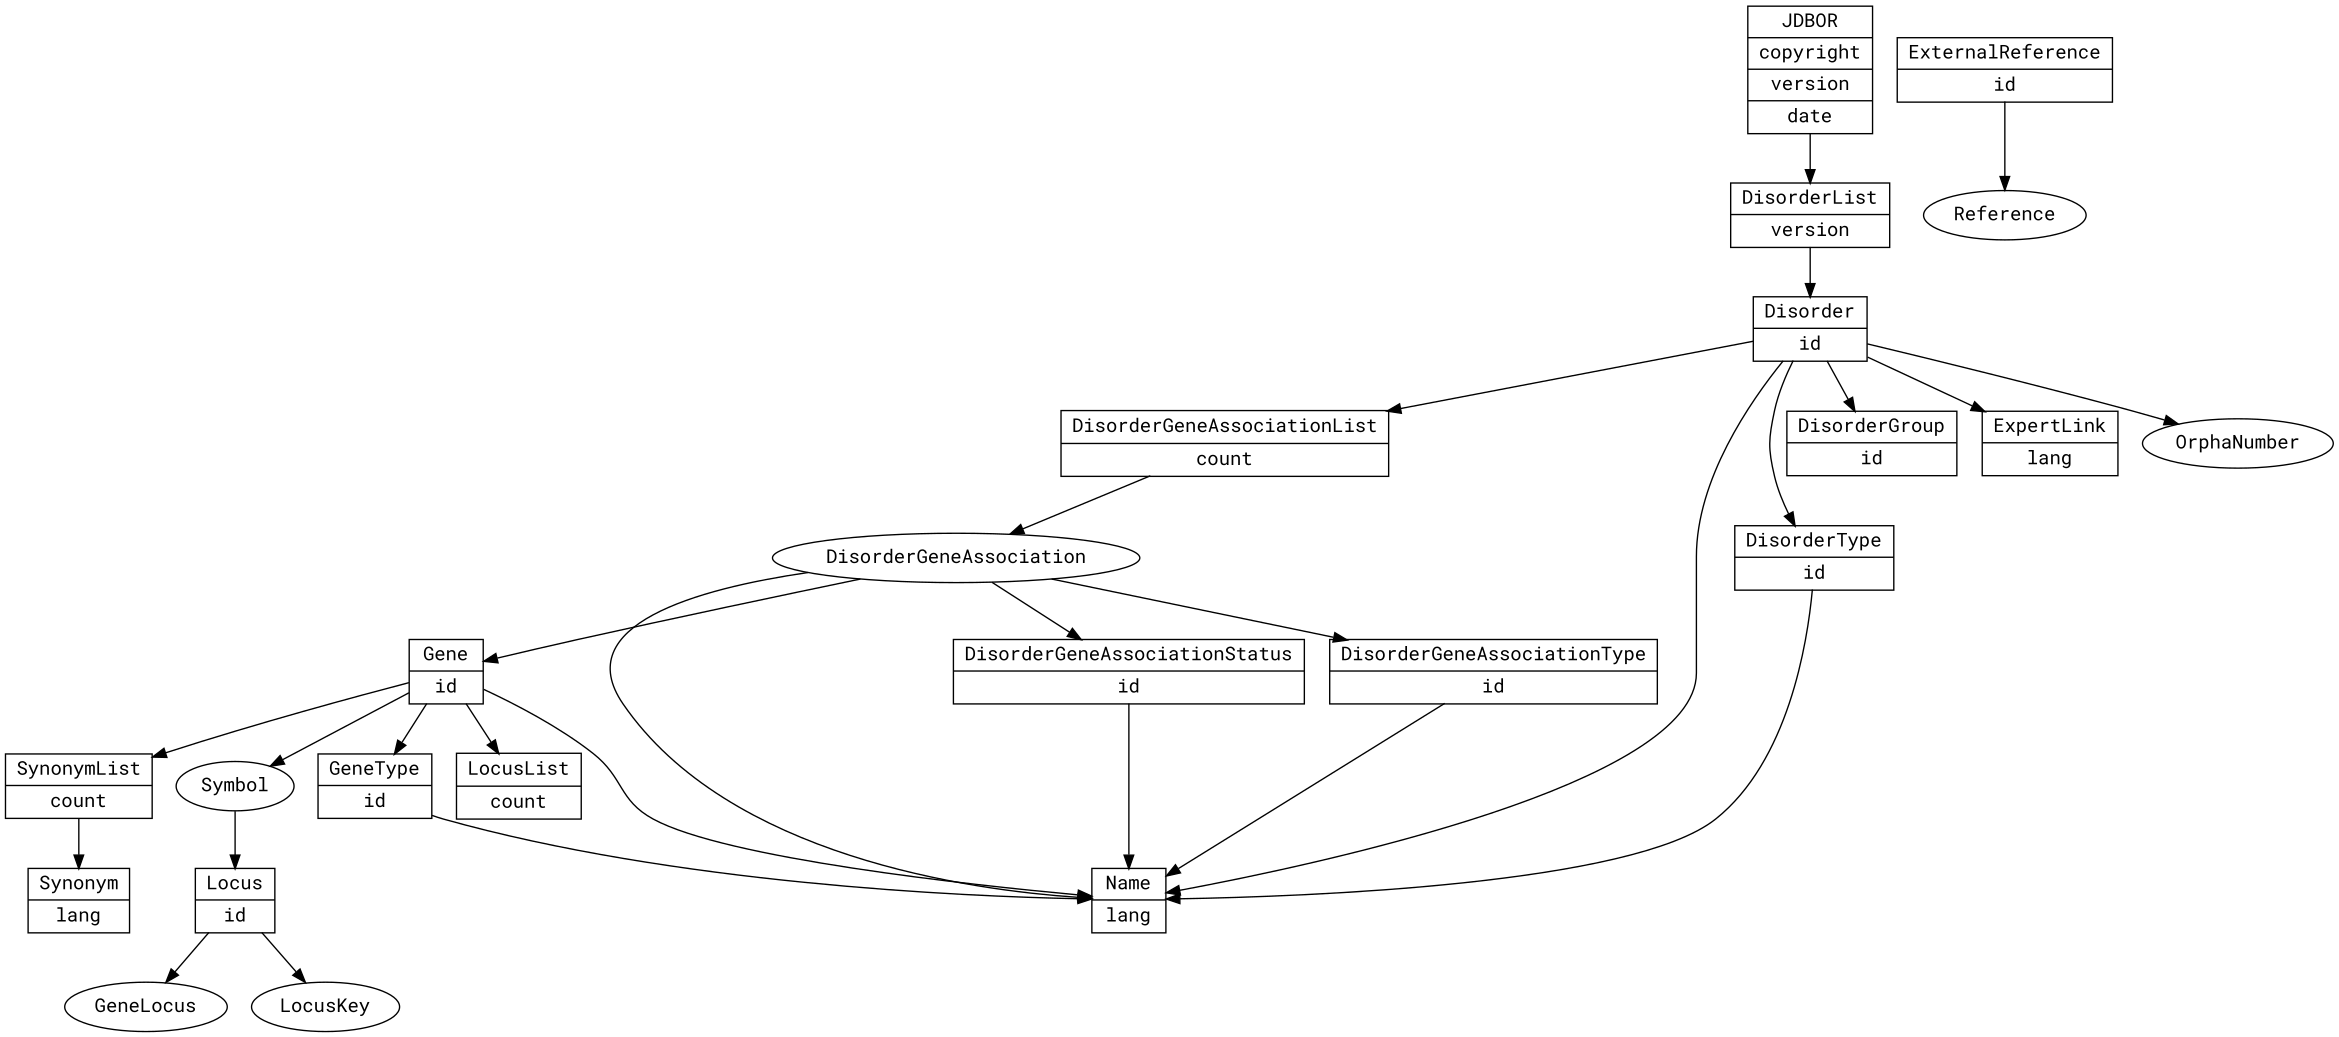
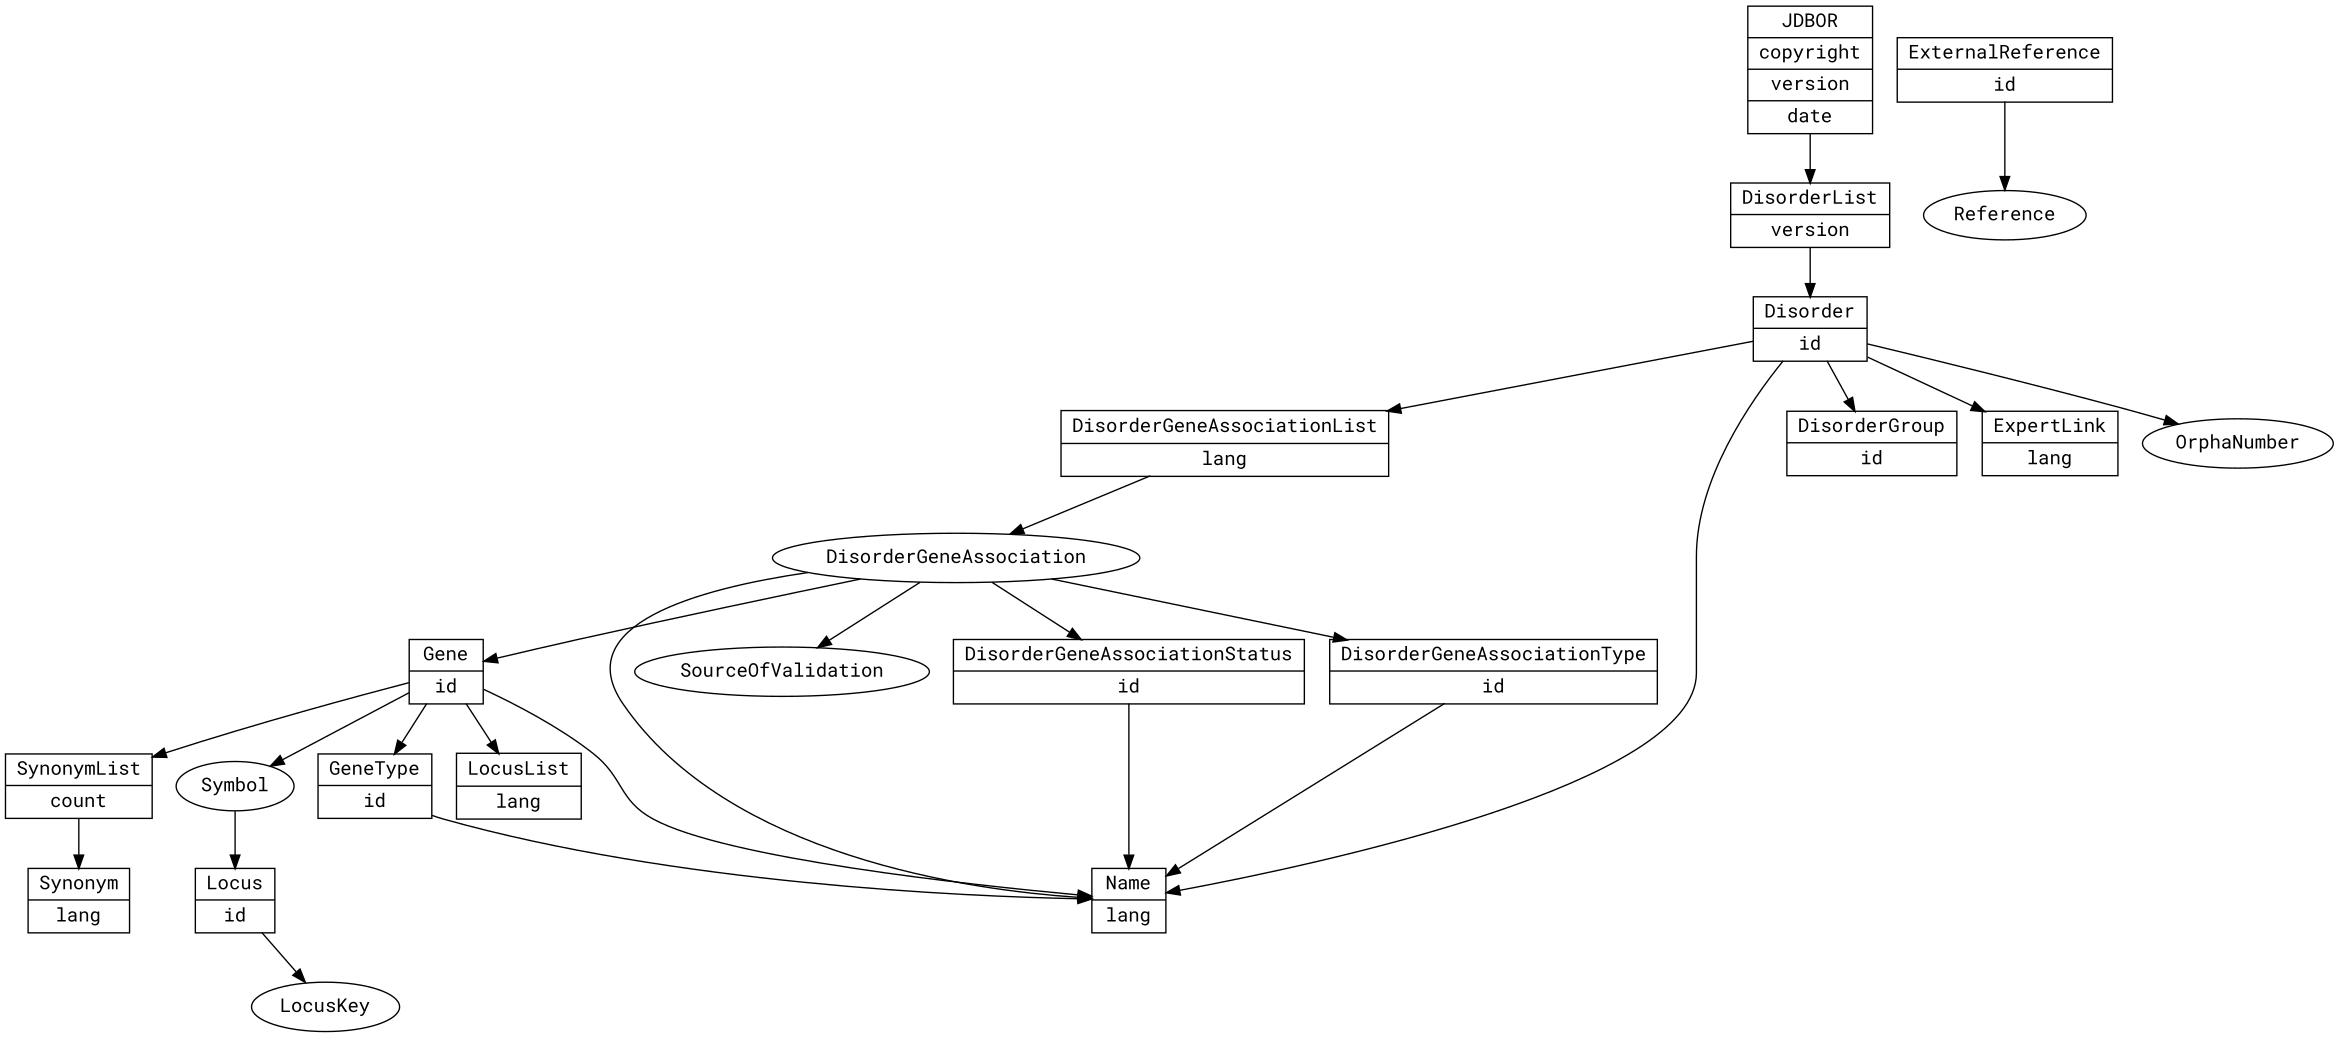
(1225, 459) -> (1225, 459)
(1814, 558) -> none
none -> (782, 672)
(519, 802) -> (519, 802)
(146, 1007) -> none
